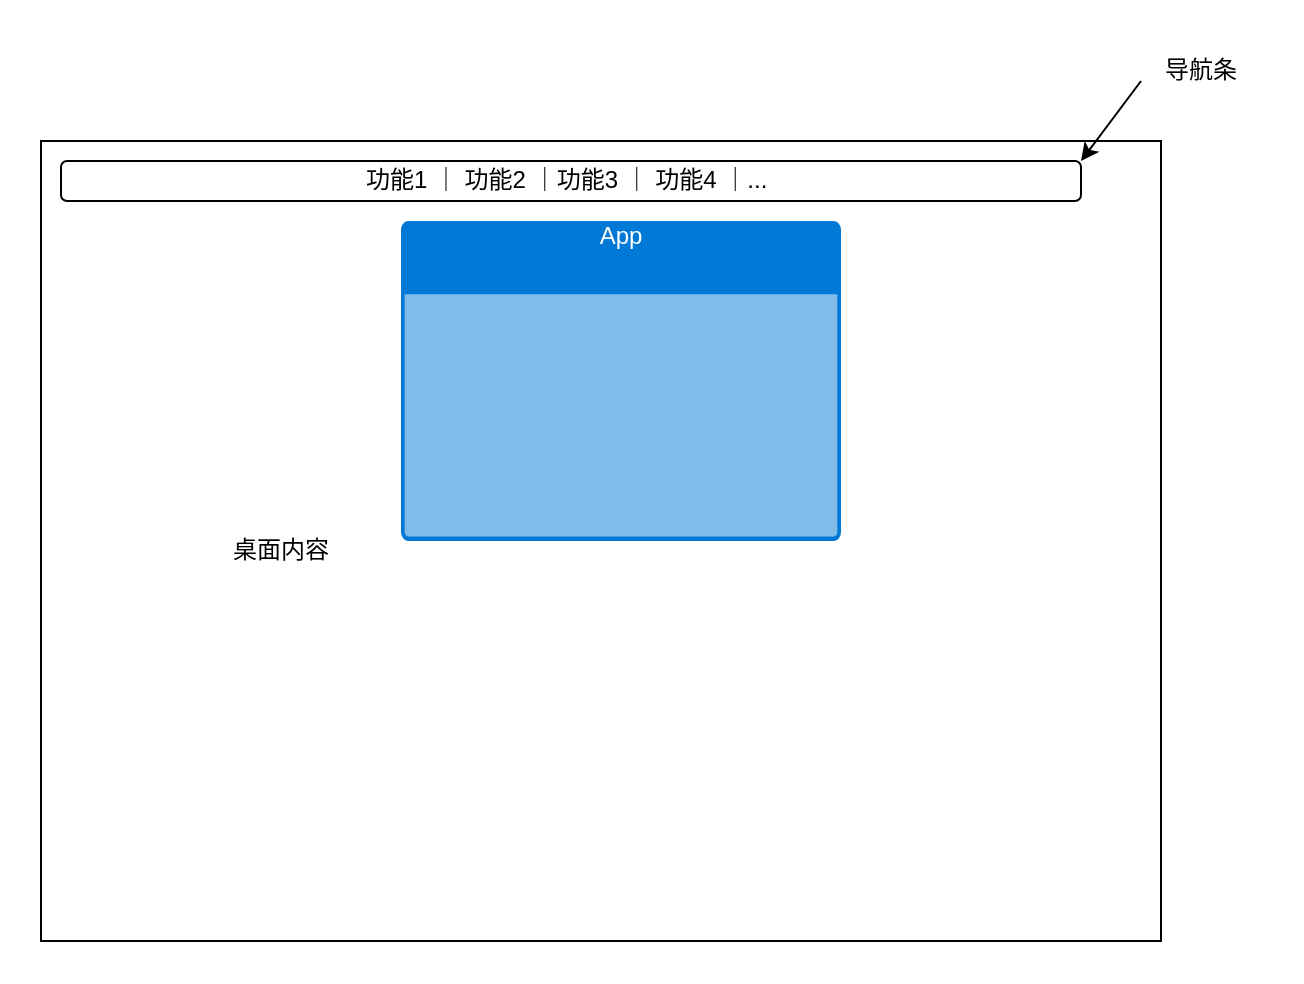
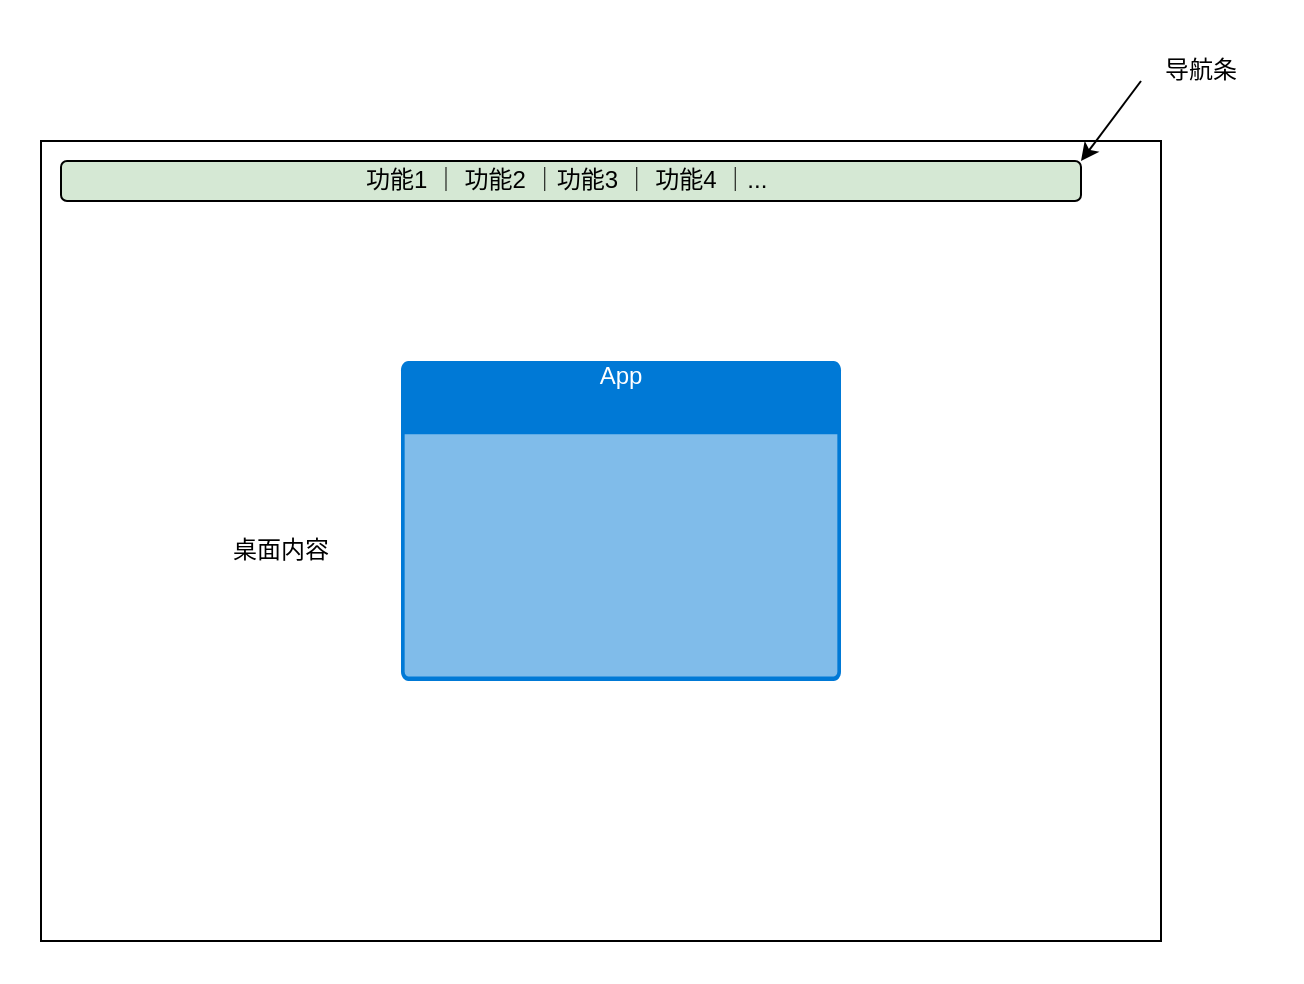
(571, 181) -> (571, 181)
(621, 381) -> (621, 521)
